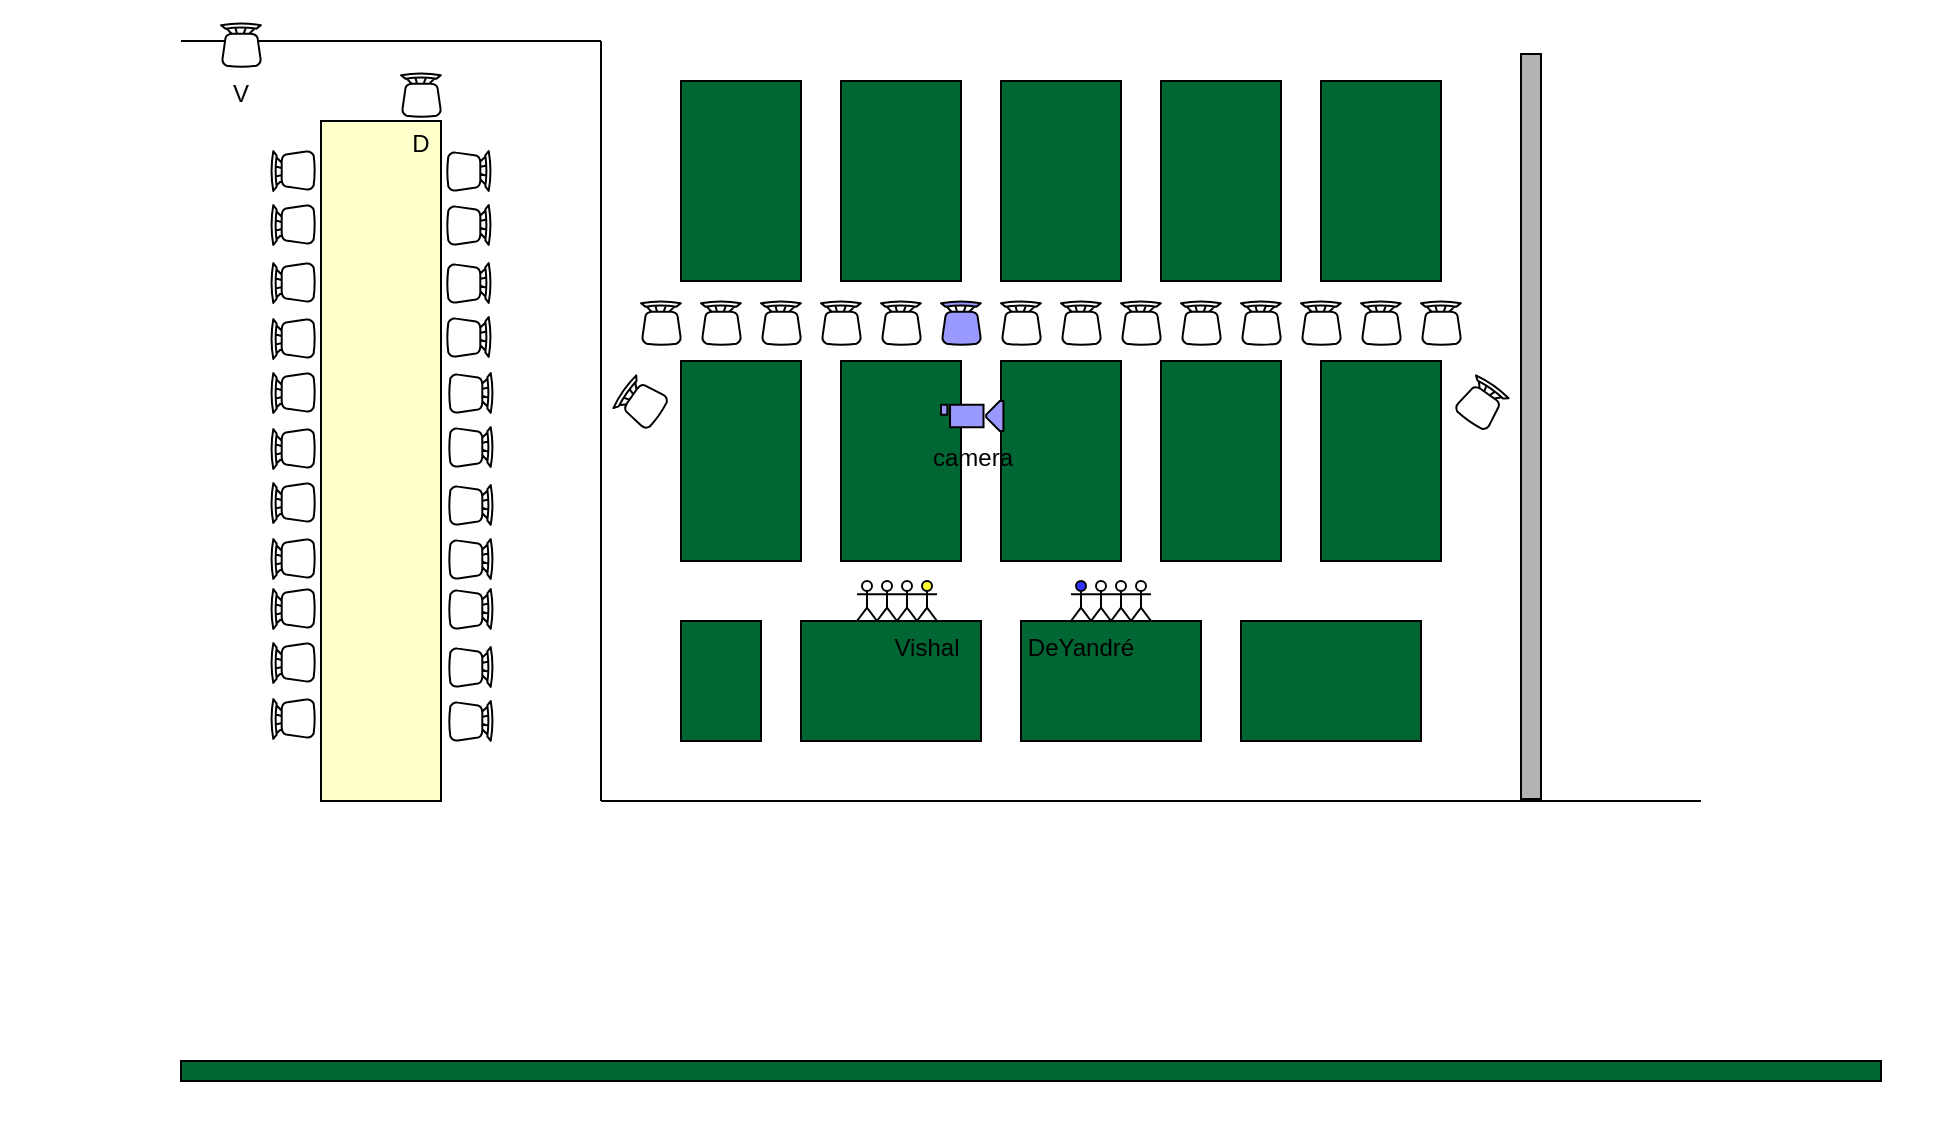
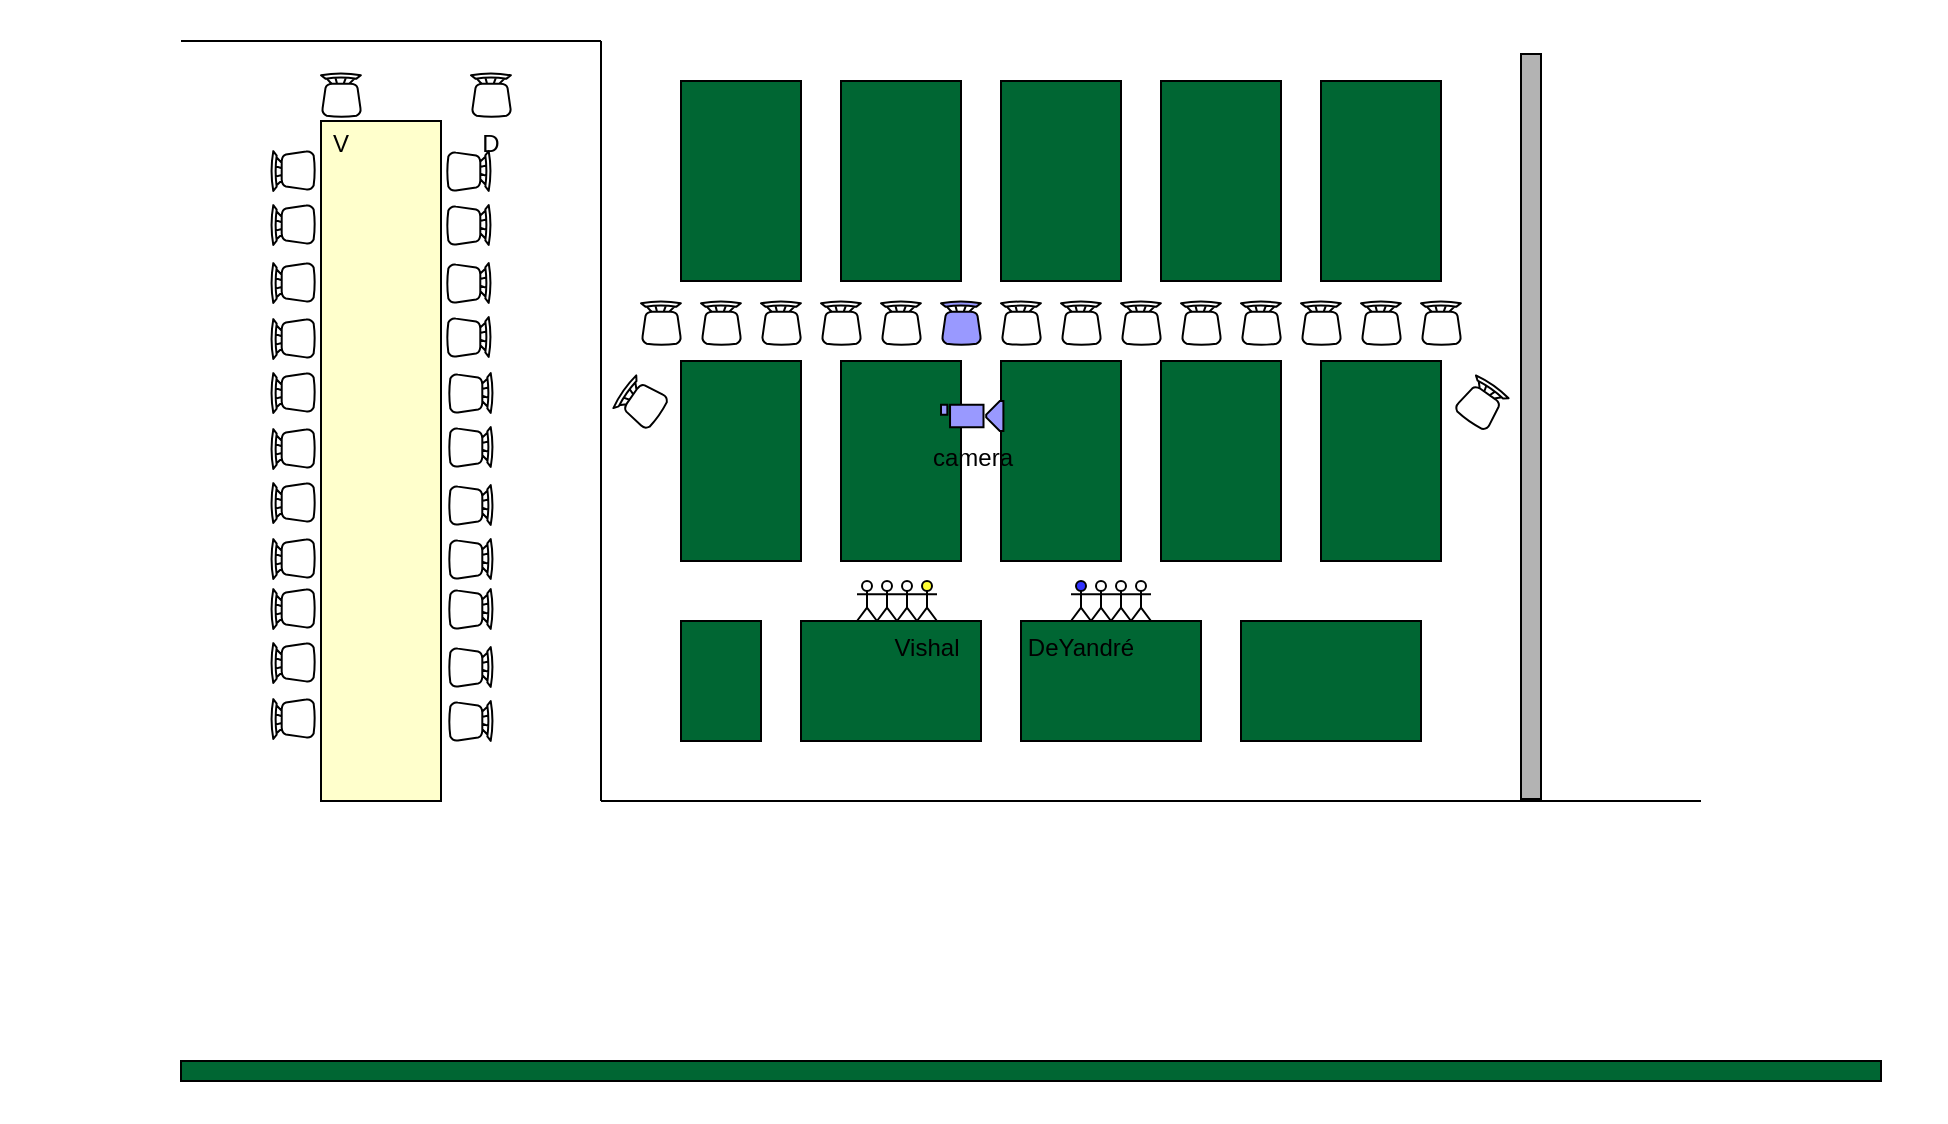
(241, 45) -> (341, 95)
(421, 95) -> (491, 95)
